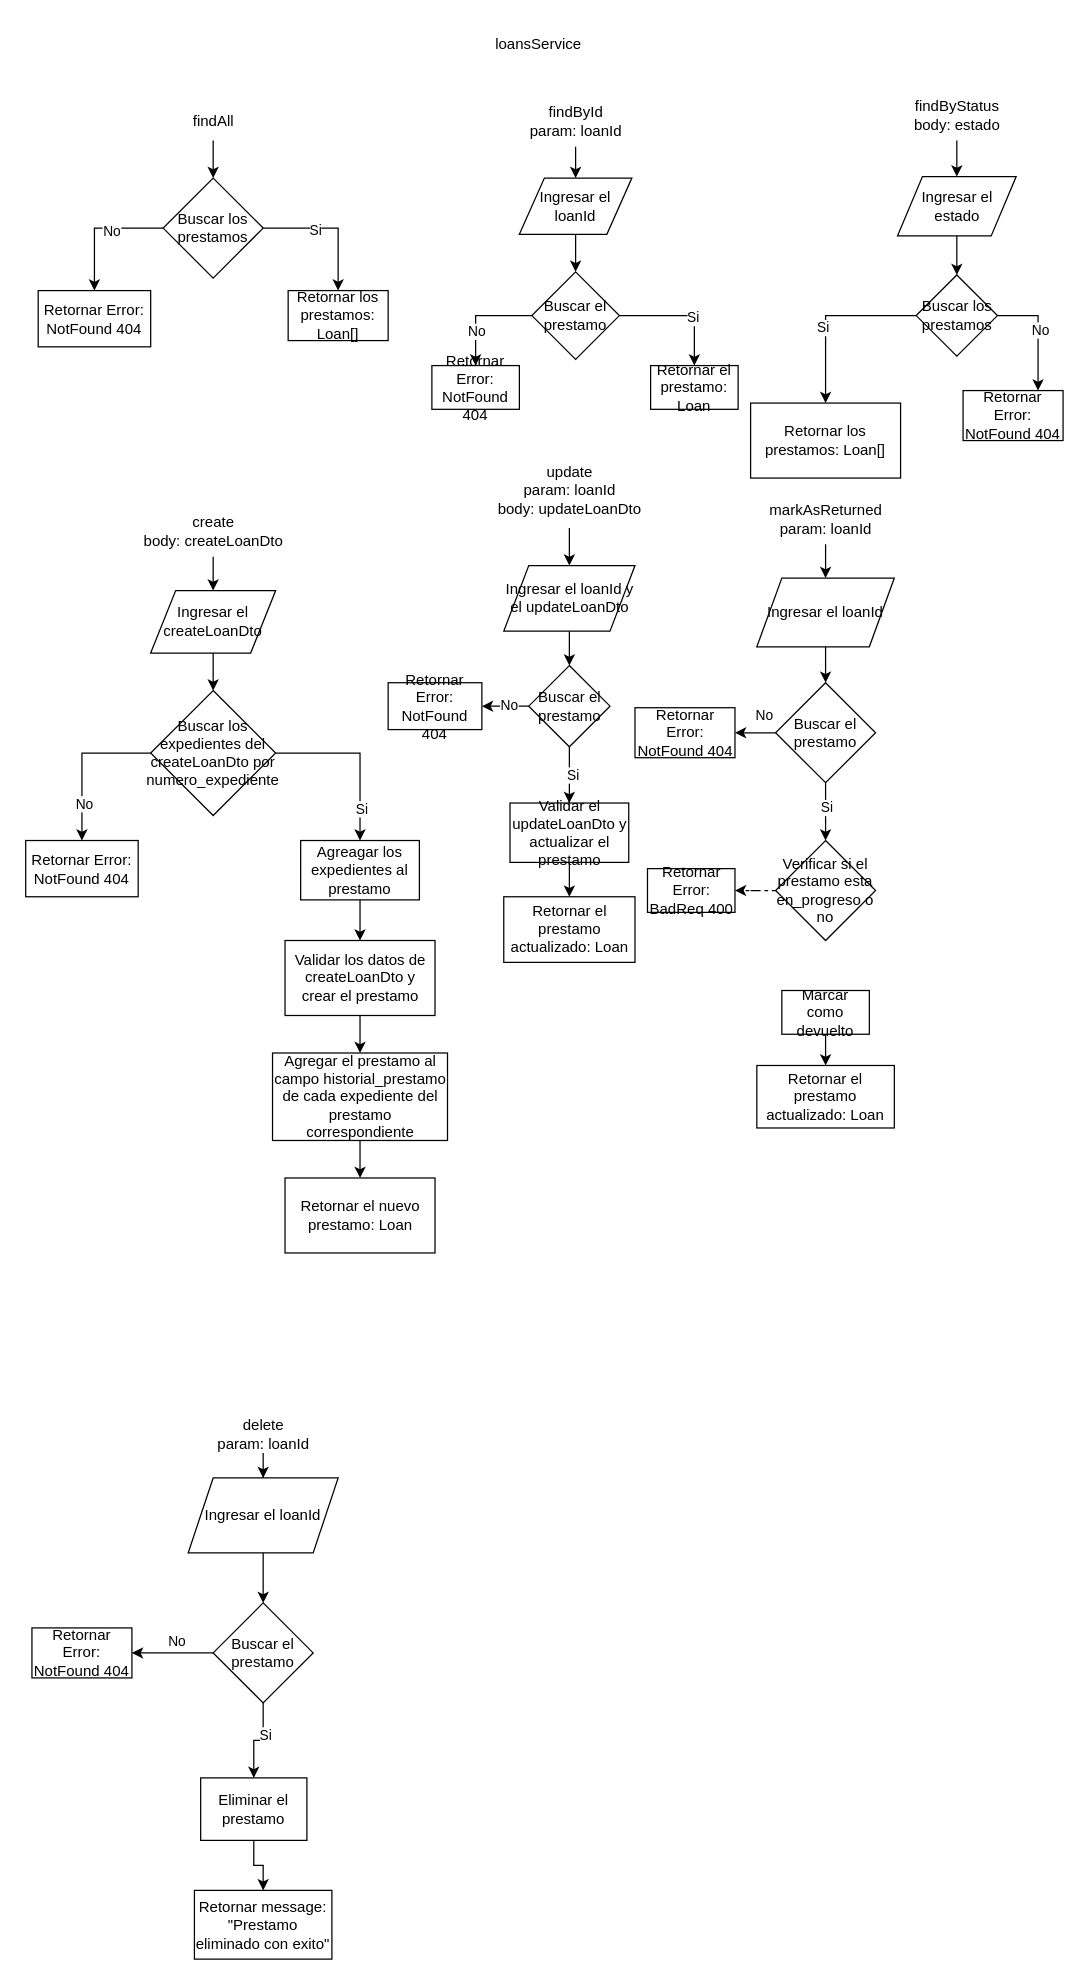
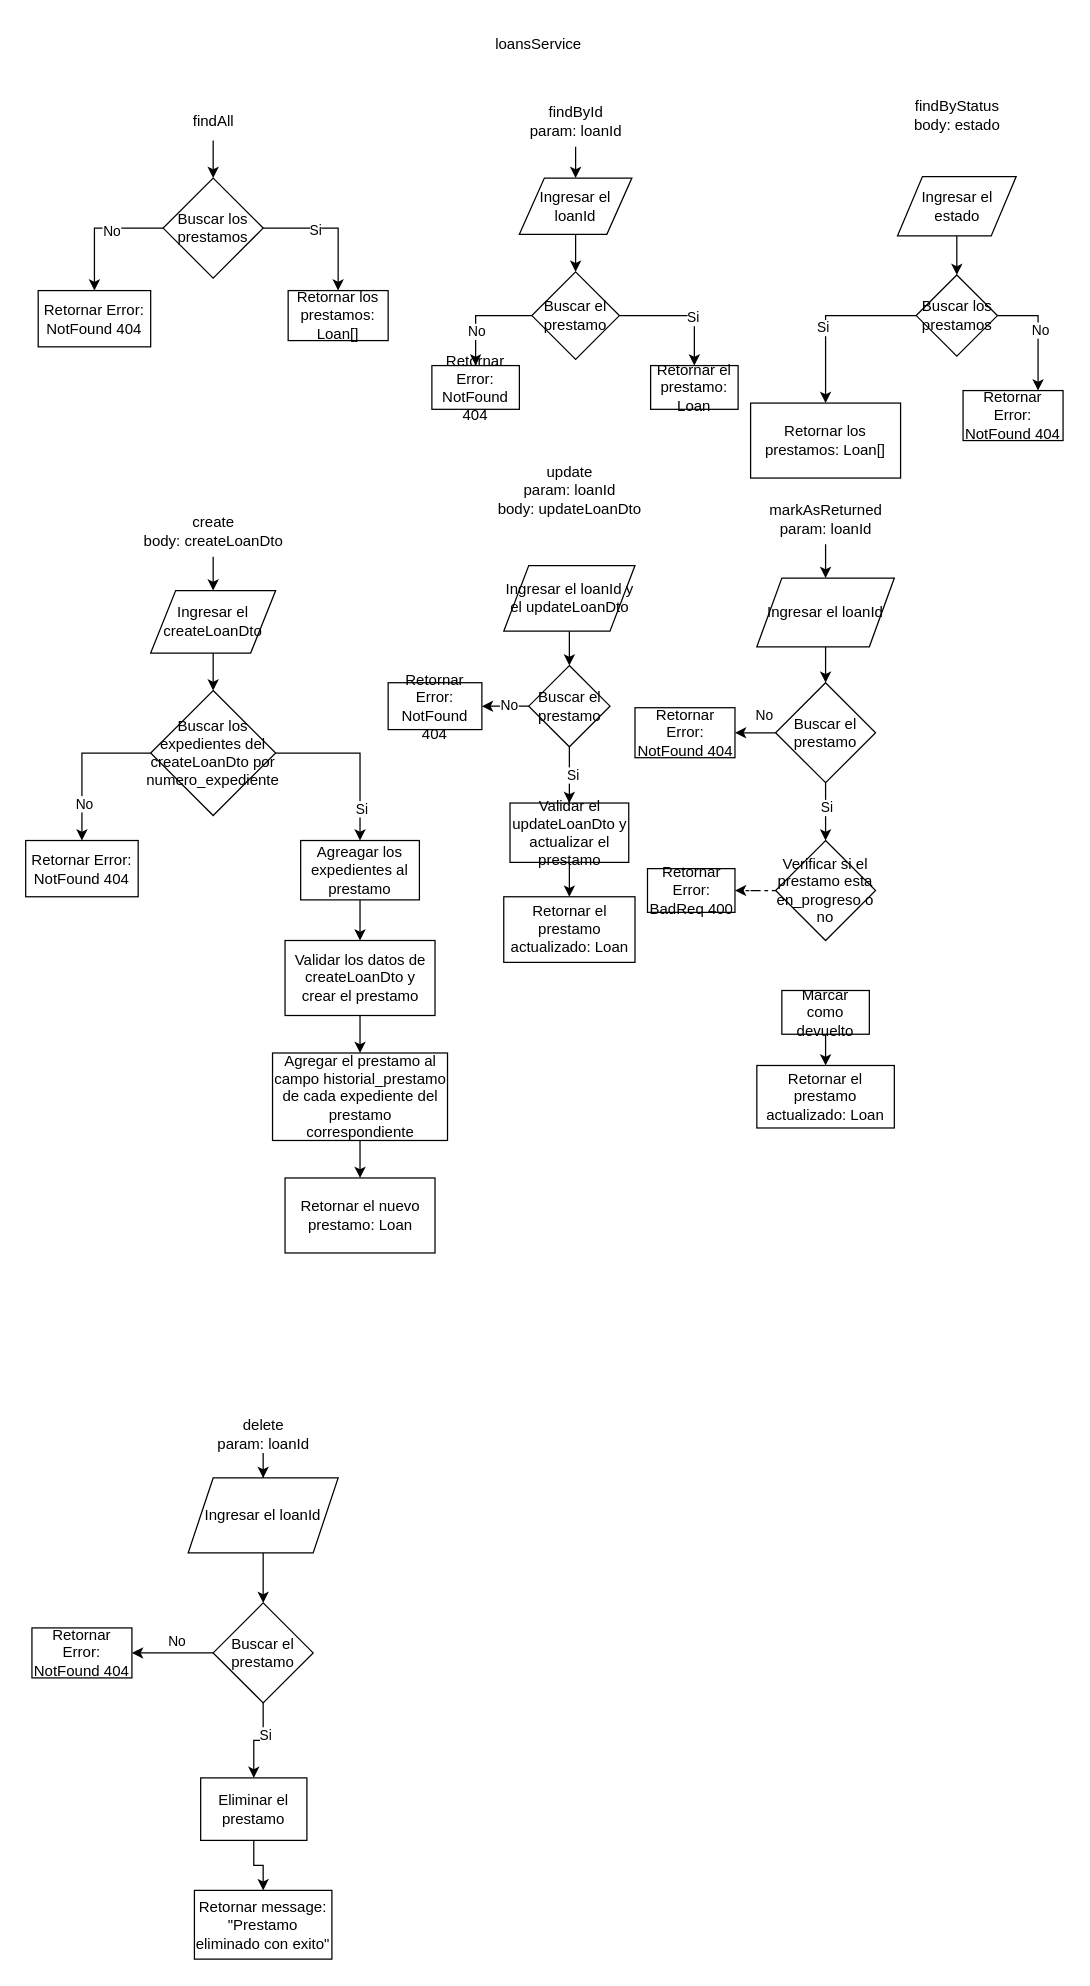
(957, 164) -> none
(569, 551) -> none
